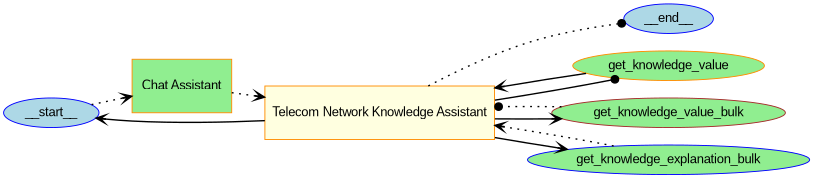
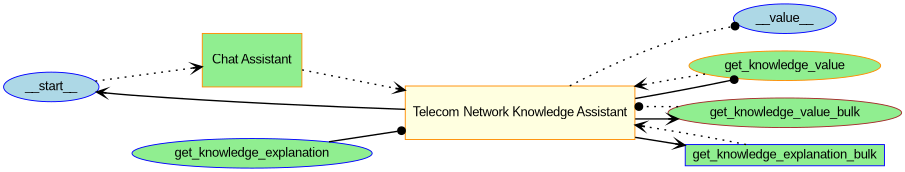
(669, 19) -> (785, 19)
(545, 80) -> (675, 79)
none -> (252, 153)
(669, 160) -> (785, 155)
